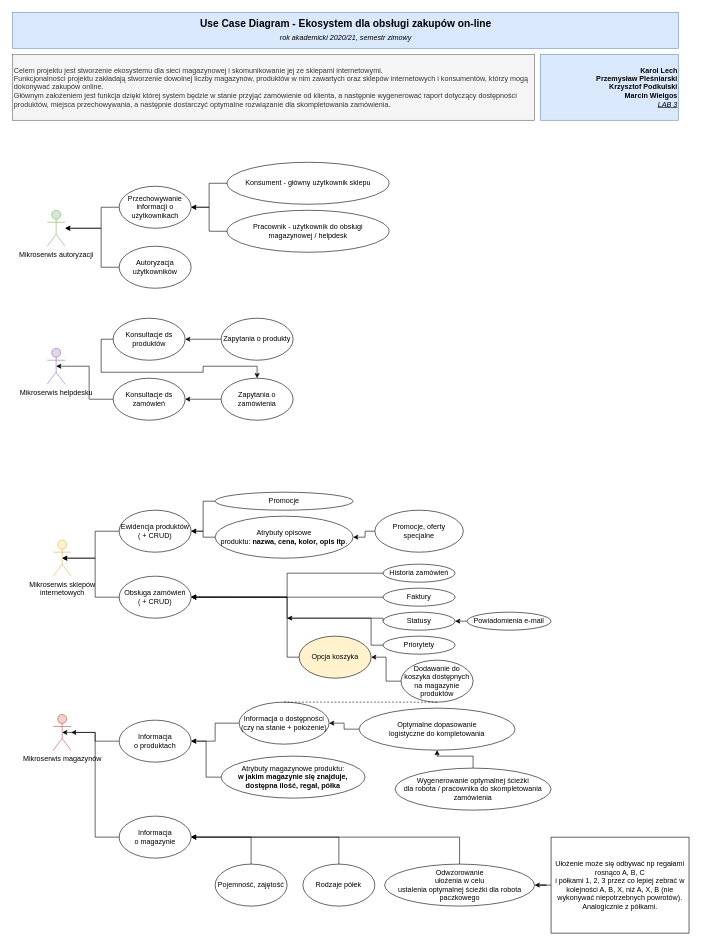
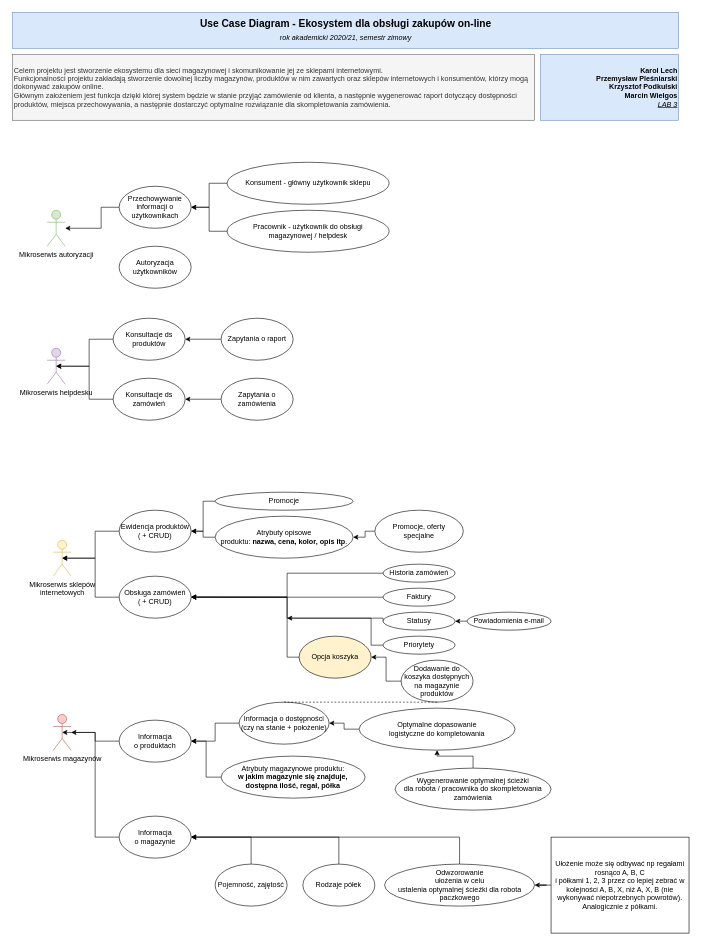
(101, 258) -> none
(257, 339) -> (257, 339)
(257, 368) -> (89, 344)
